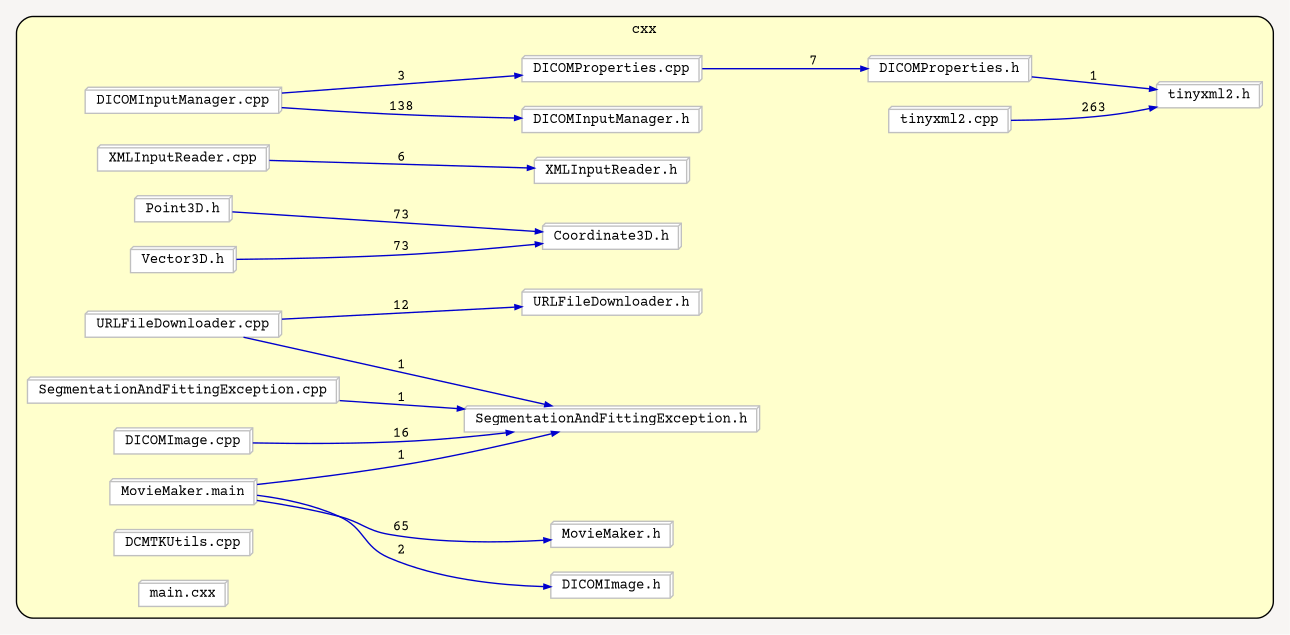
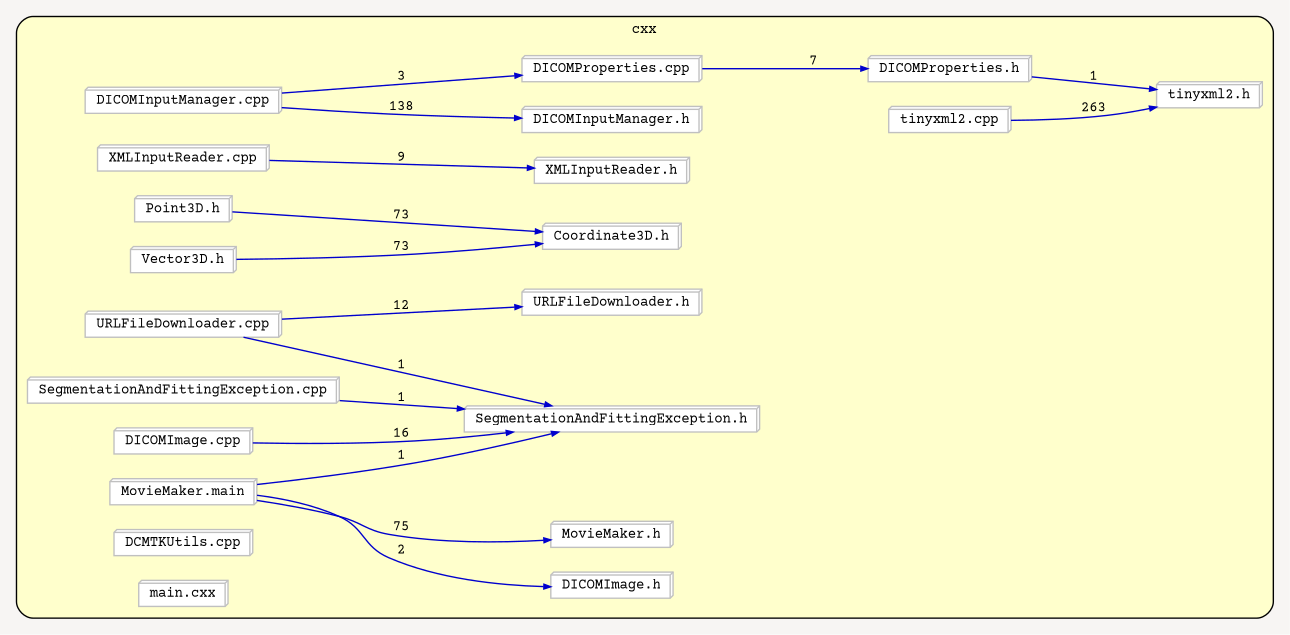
(402, 157) -> (402, 157)
(402, 527) -> (402, 527)
